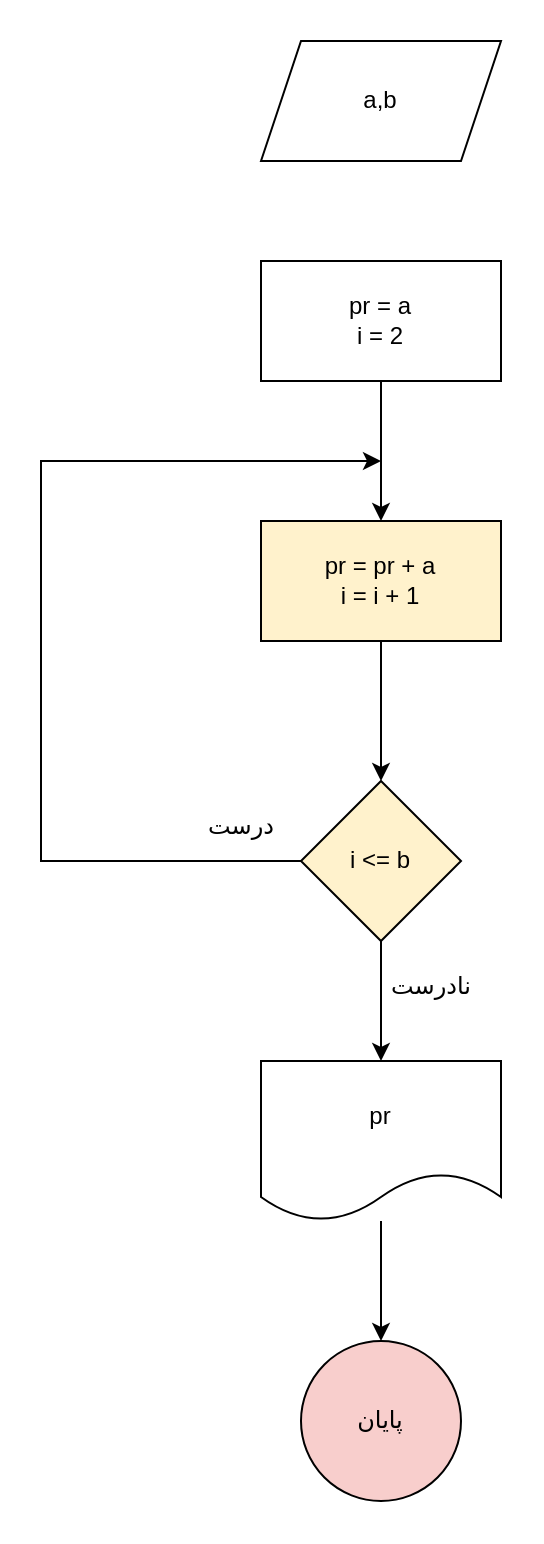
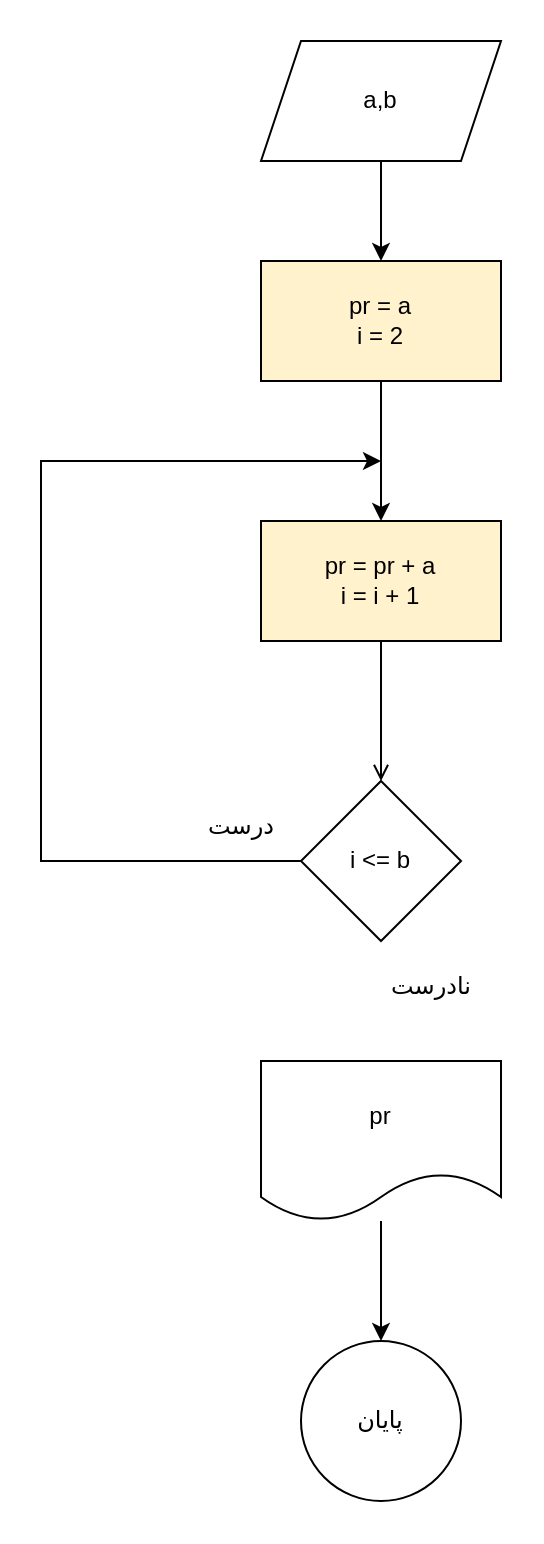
none -> (381, 204)
(381, 321) -> (381, 321)
(381, 766) -> (381, 768)
(381, 861) -> (381, 861)
(381, 994) -> none
(381, 1421) -> (381, 1421)
